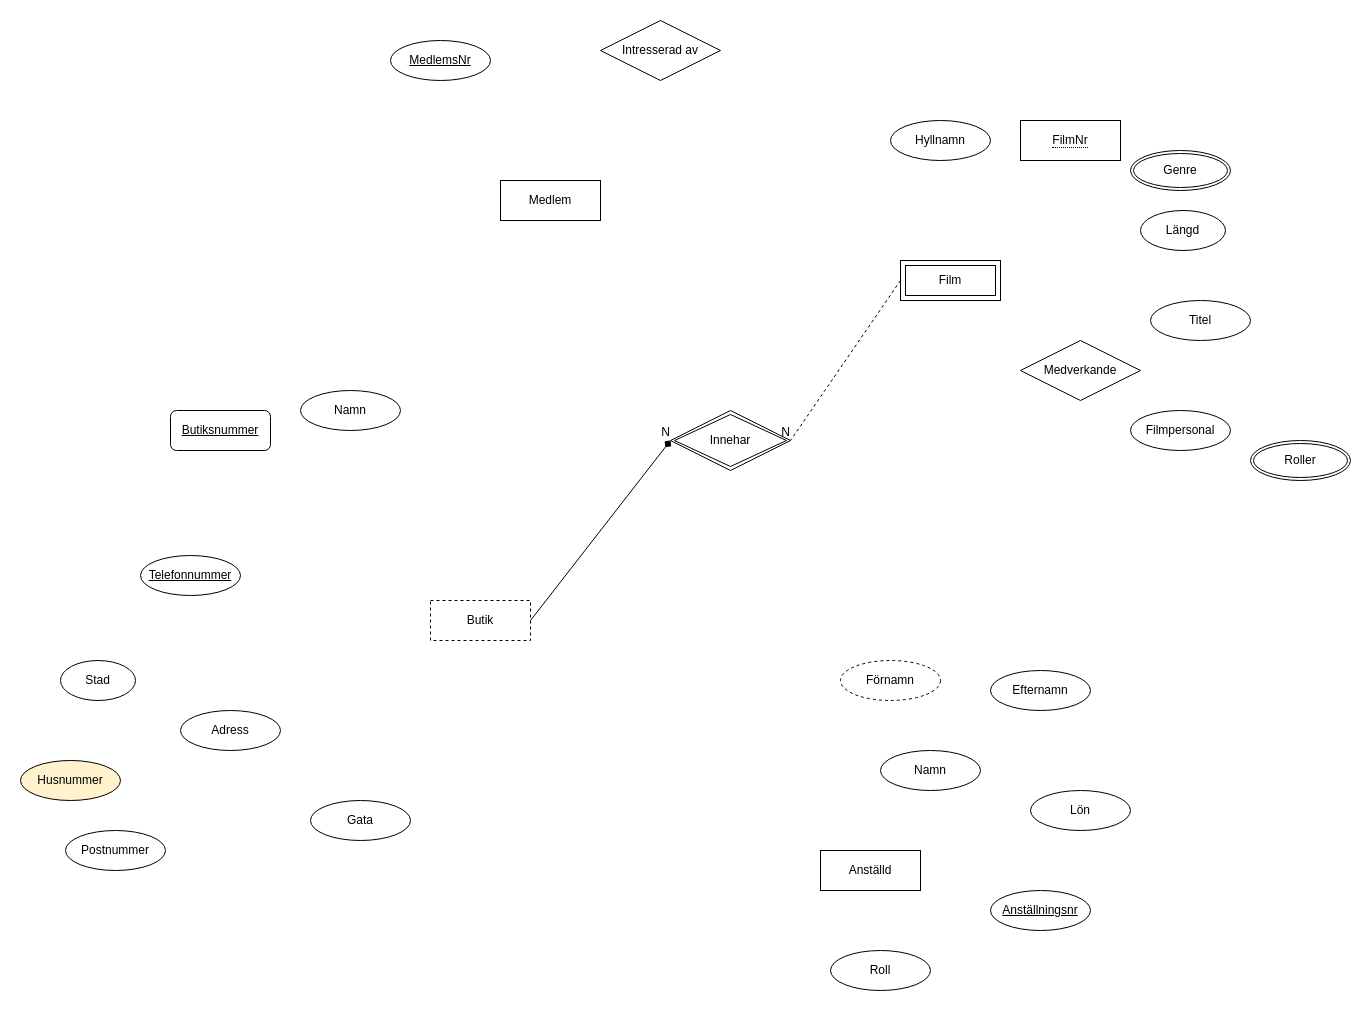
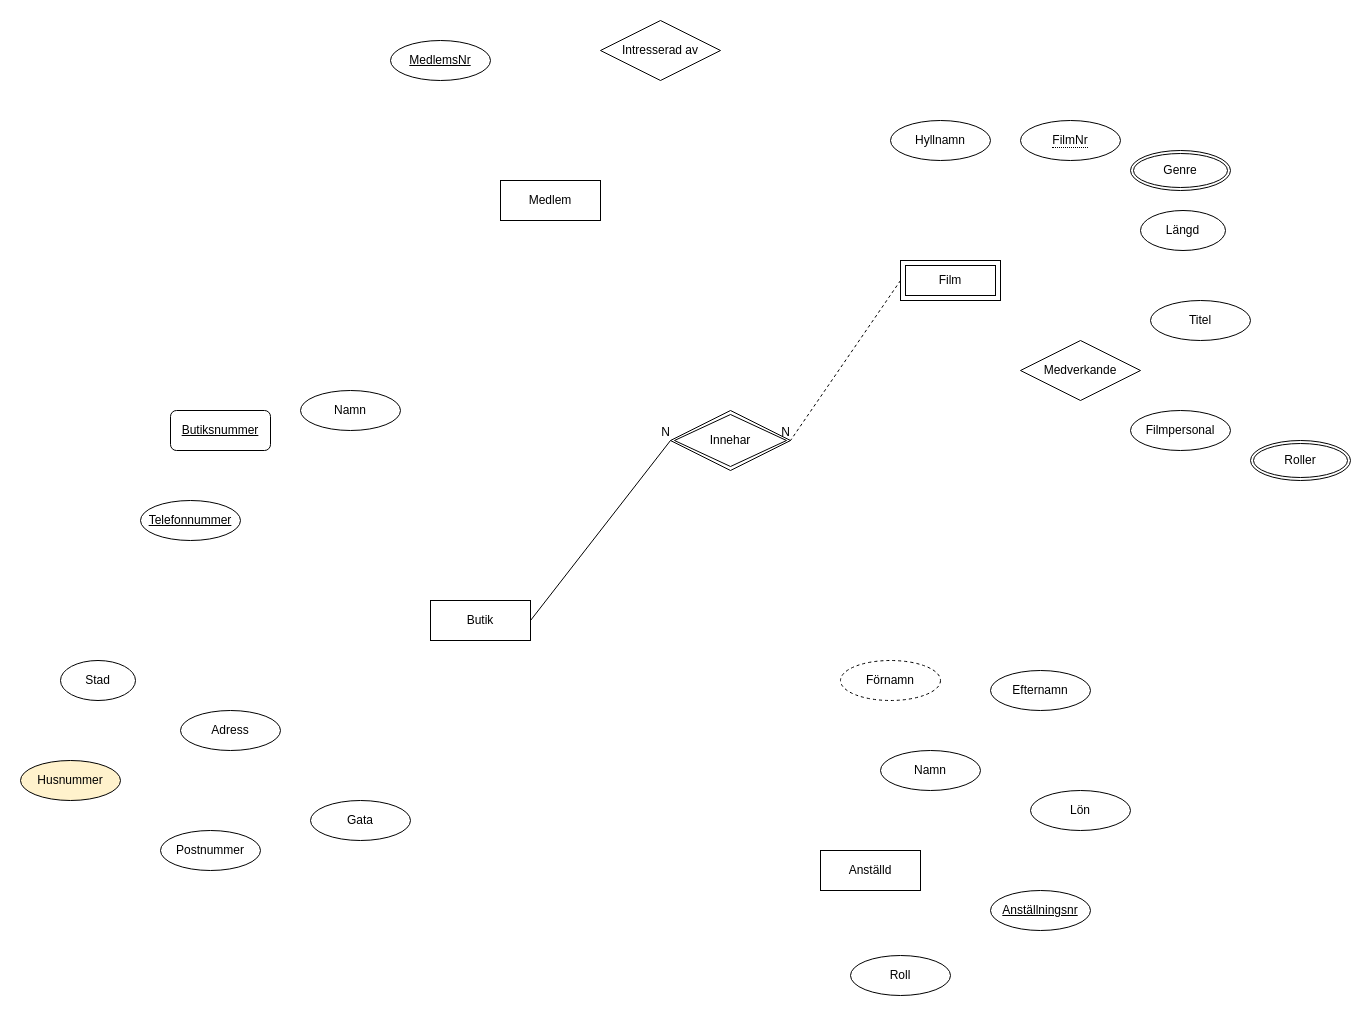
(1071, 141) -> (1071, 141)
(665, 447) -> (667, 444)
(191, 576) -> (191, 521)
(481, 621) -> (481, 621)
(116, 851) -> (211, 851)
(881, 971) -> (901, 976)
